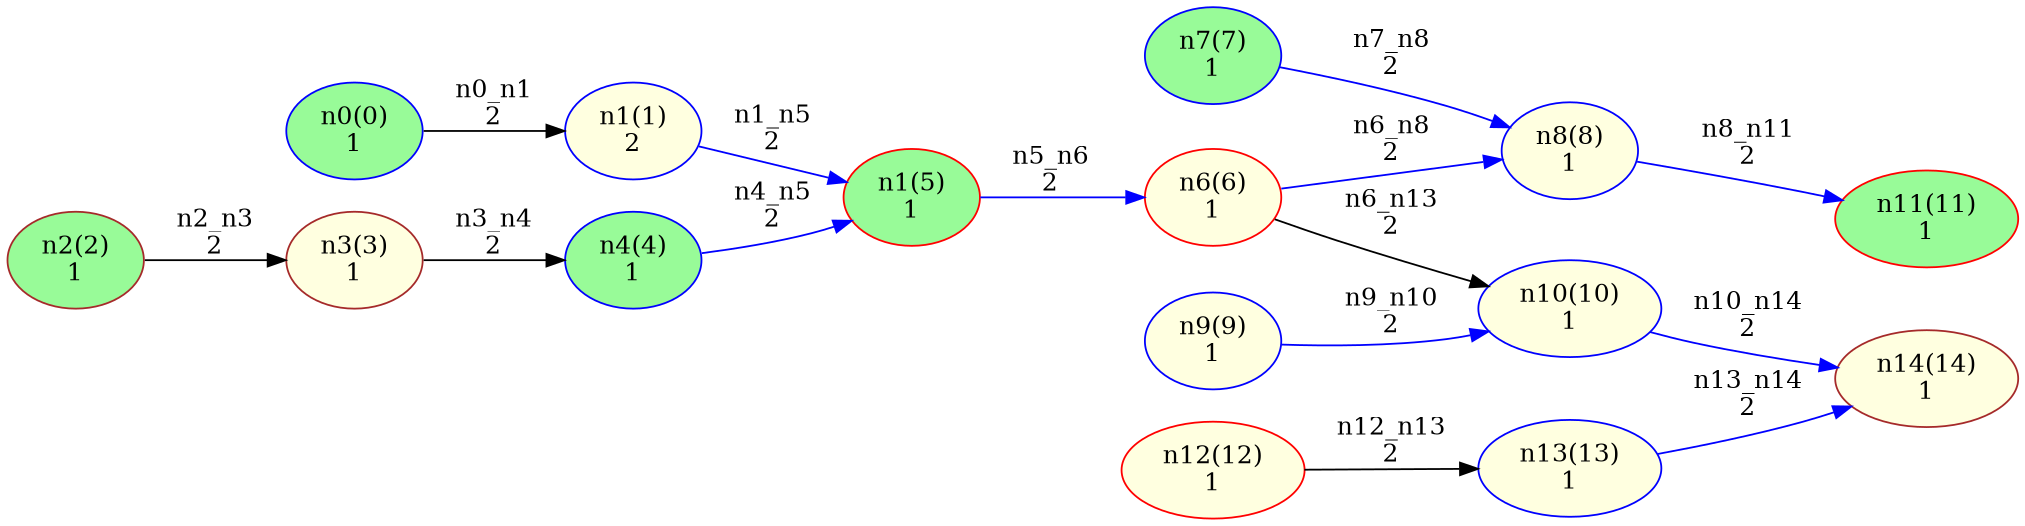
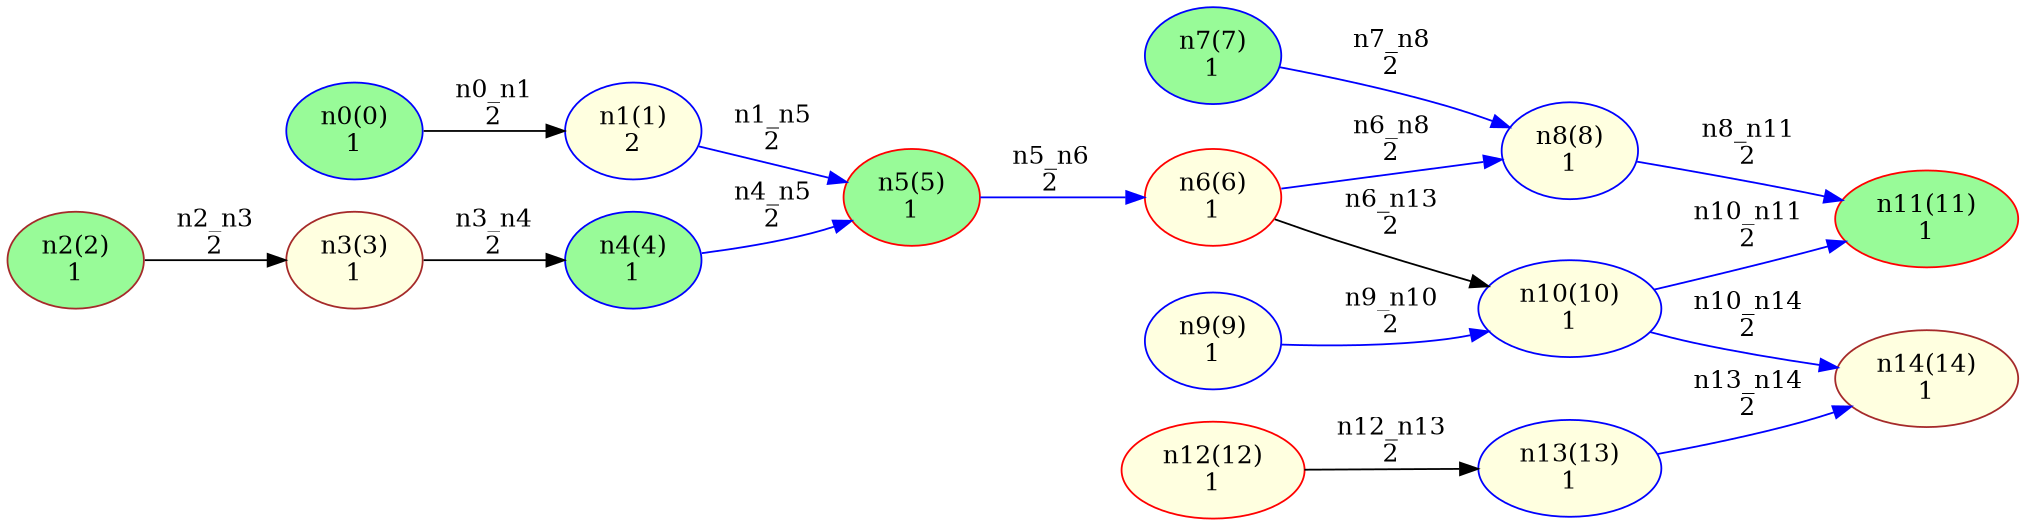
(912, 197) -> (912, 197)
none -> (1741, 269)
